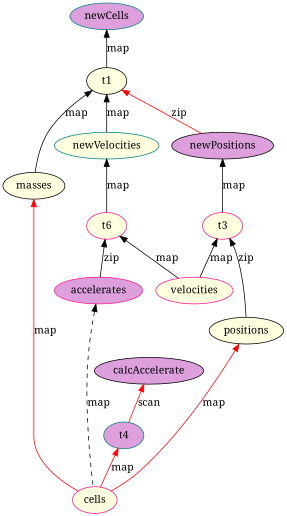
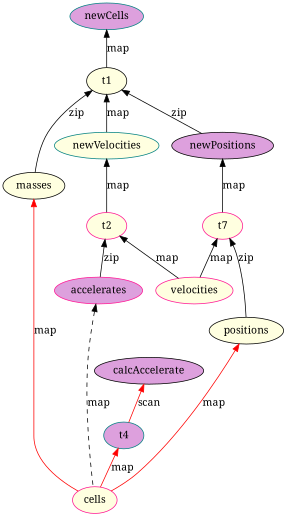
(77, 113) -> (77, 113)
(165, 114) -> (165, 114)
(107, 226) -> (107, 226)
(223, 226) -> (223, 226)
